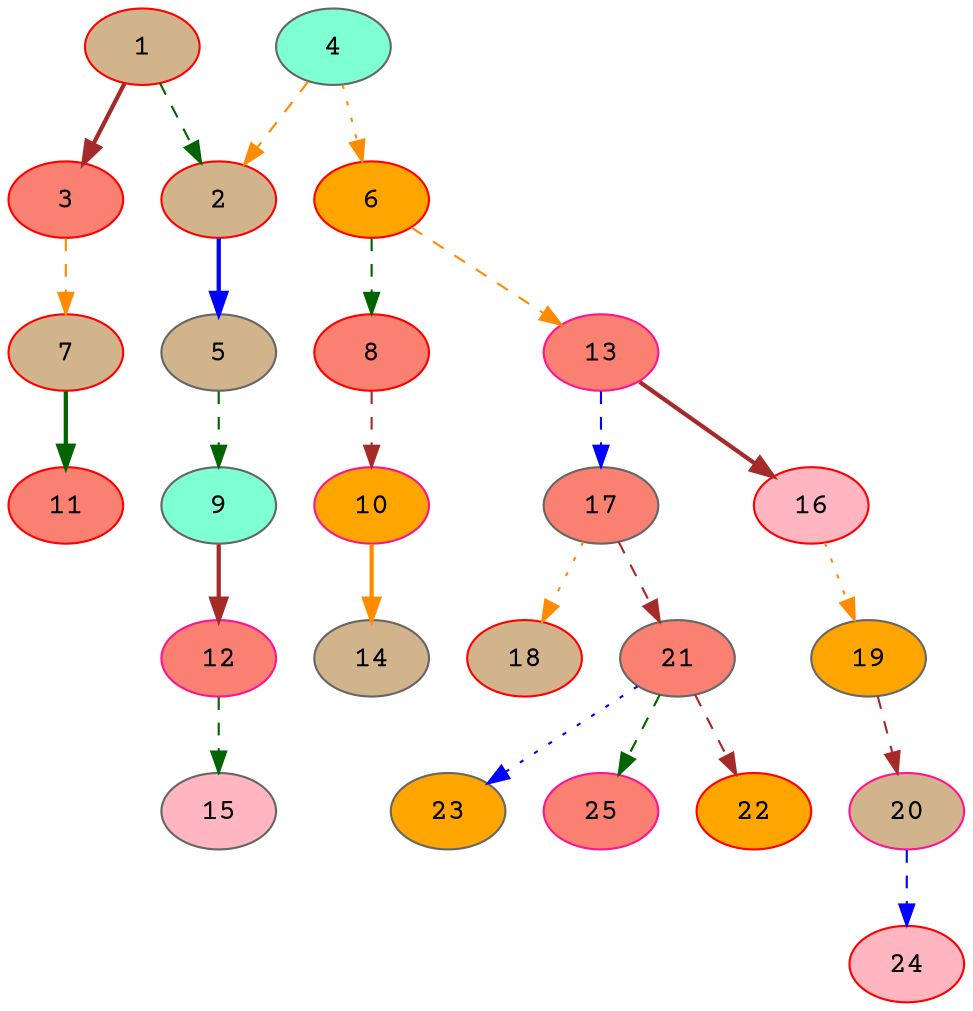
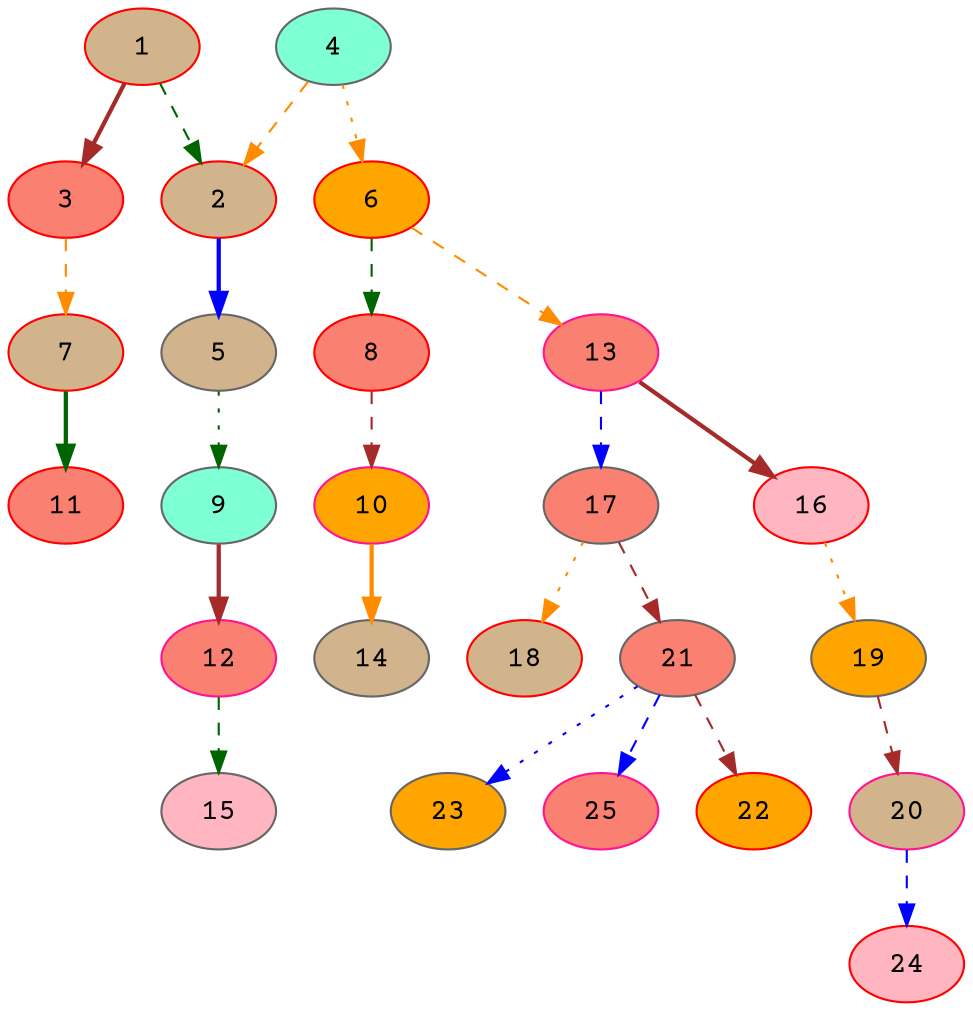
(219, 419) -> (219, 419)
(644, 725) -> (644, 725)
